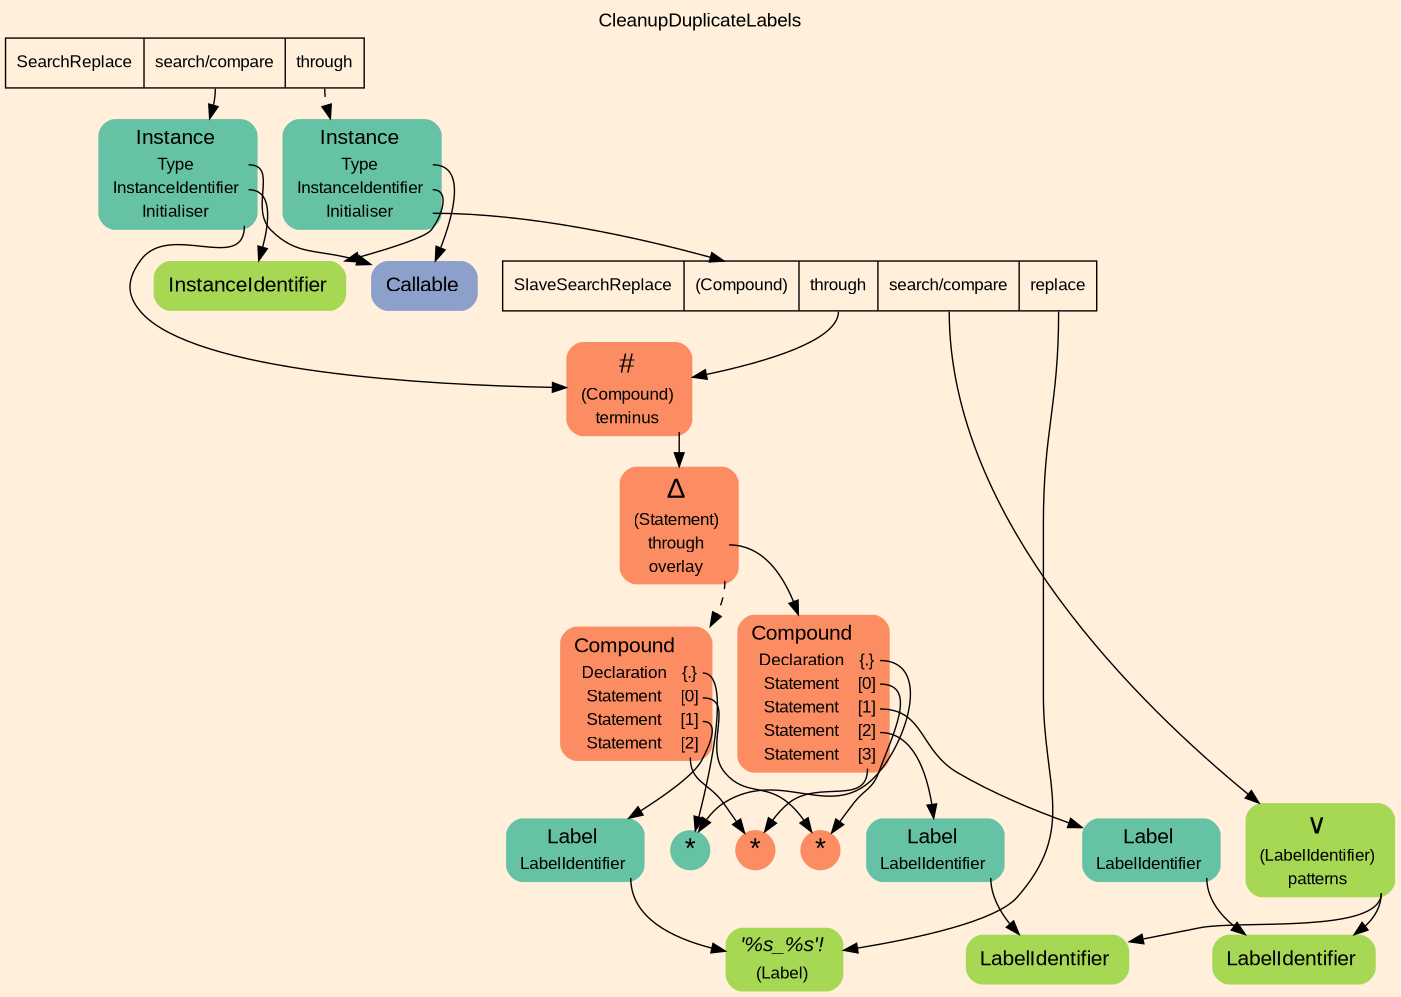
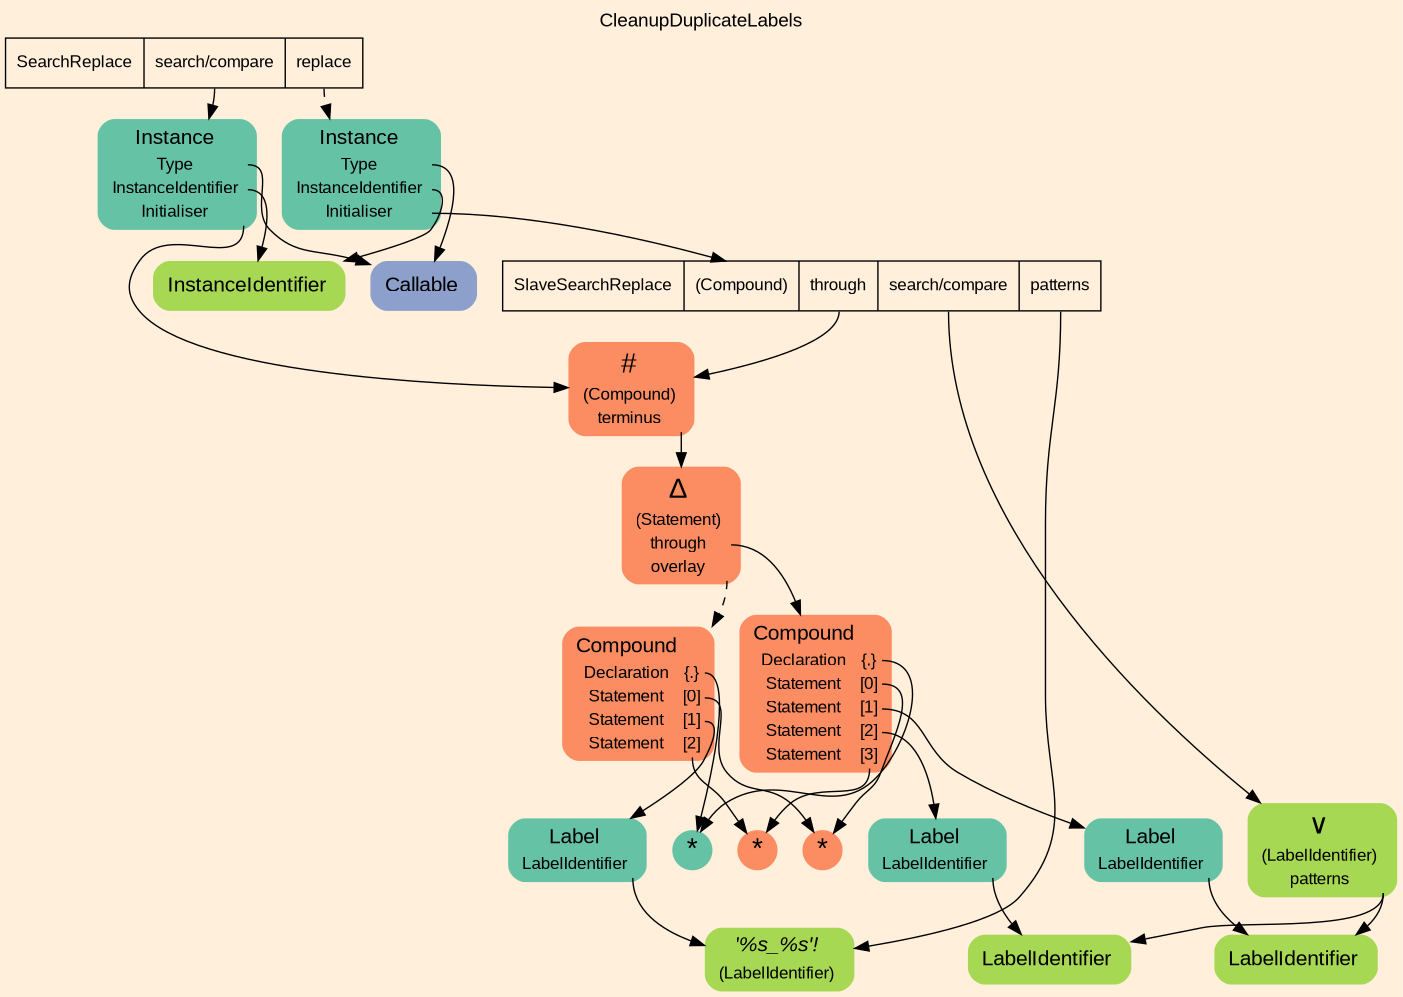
(325, 62) -> (324, 62)
(1058, 285) -> (1060, 285)
(782, 973) -> (777, 973)
